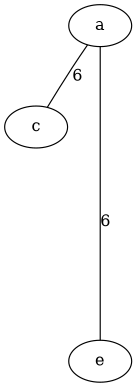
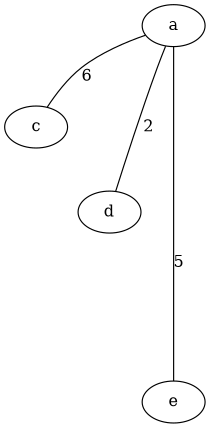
none -> (110, 212)
(106, 222) -> (179, 263)
